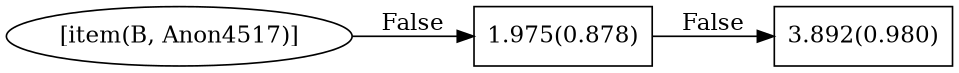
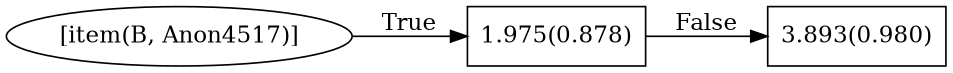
(413, 24) -> (410, 24)
(863, 36) -> (857, 36)
